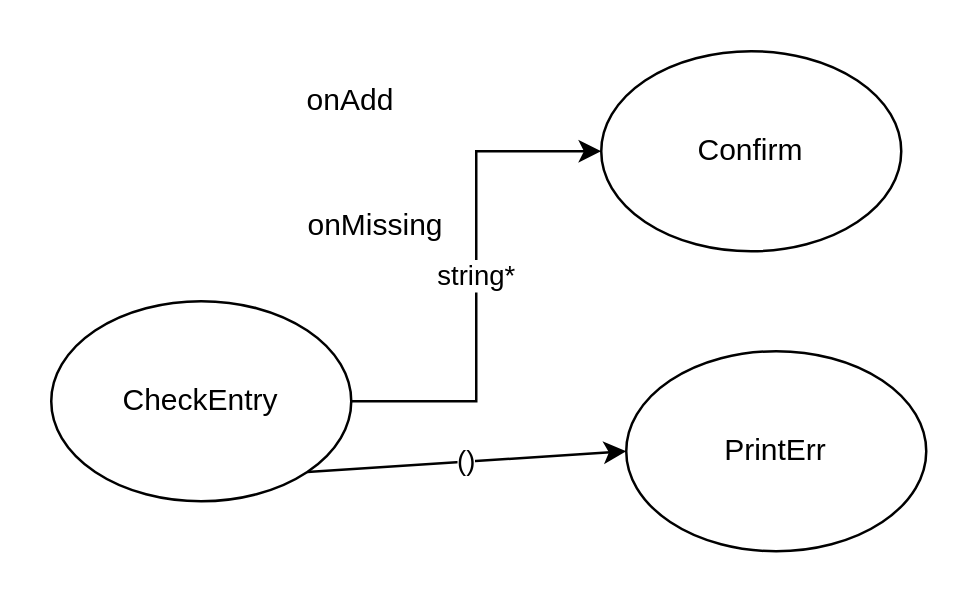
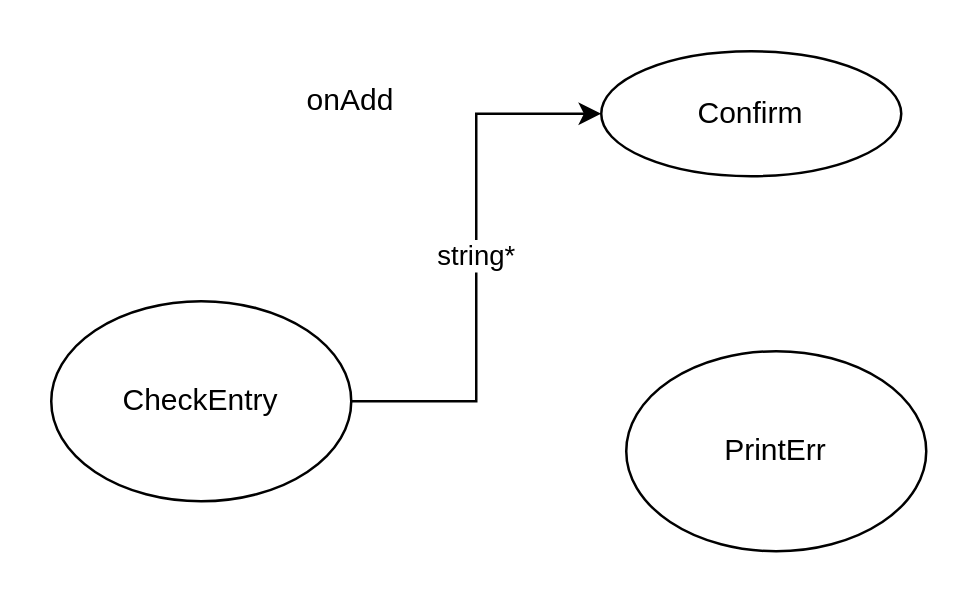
(751, 151) -> (751, 114)
(376, 226) -> none
(458, 462) -> none
